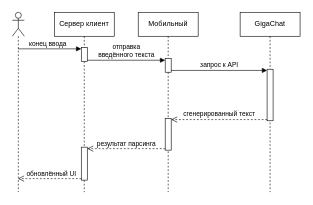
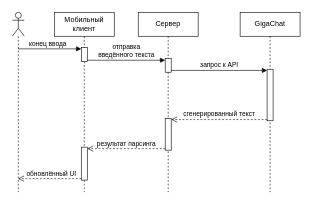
(84, 24) -> (84, 24)
(168, 24) -> (168, 24)
